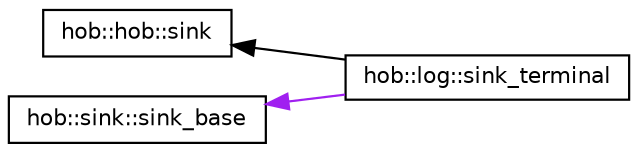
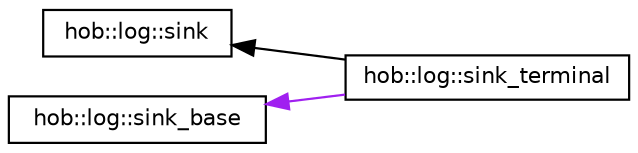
(137, 33) -> (137, 33)
(137, 120) -> (137, 120)
